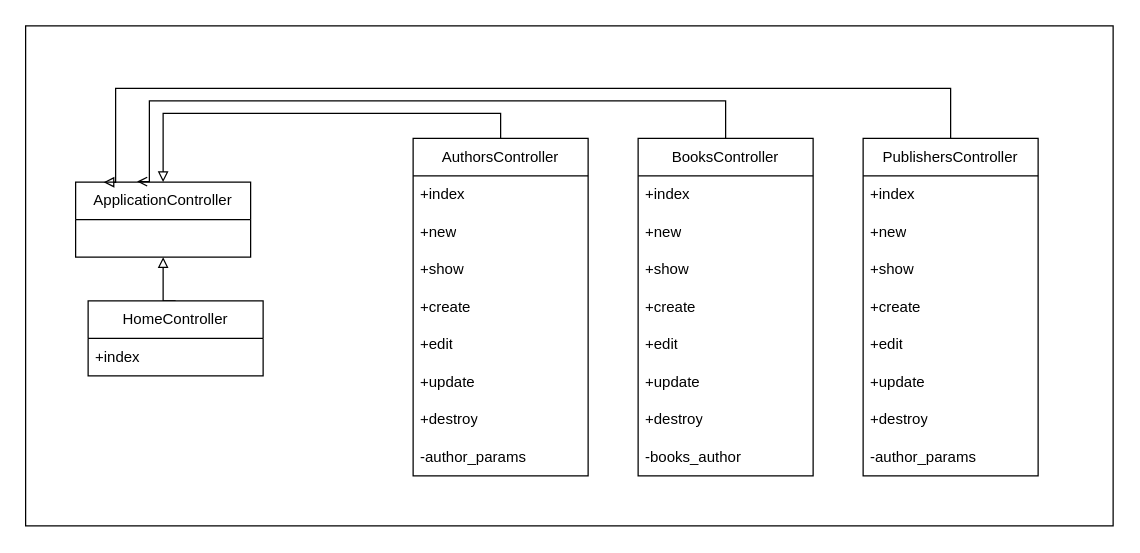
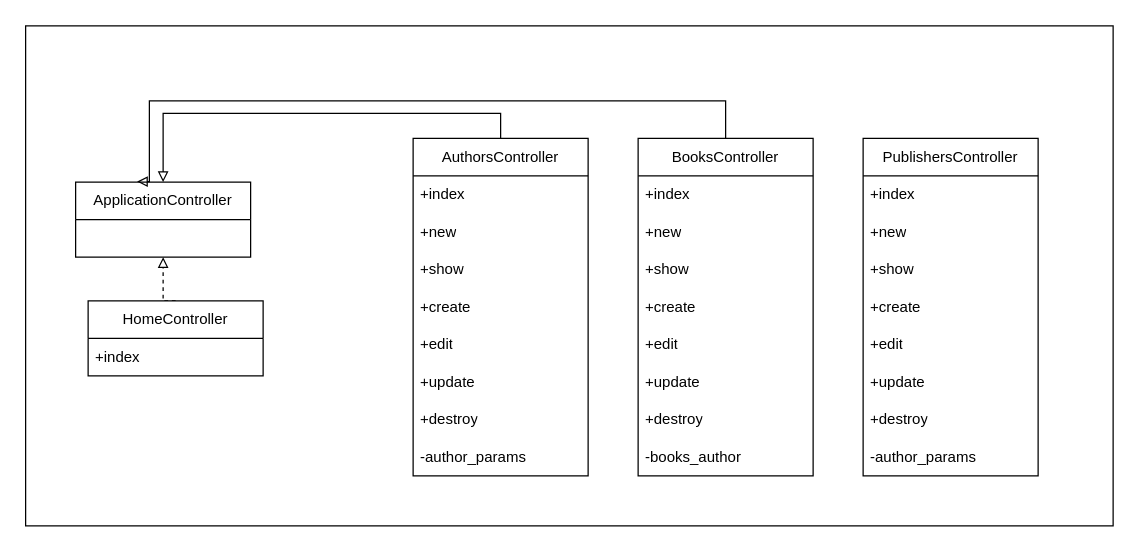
(512, 88) -> none
(148, 181) -> (149, 178)
(163, 285) -> (163, 285)
